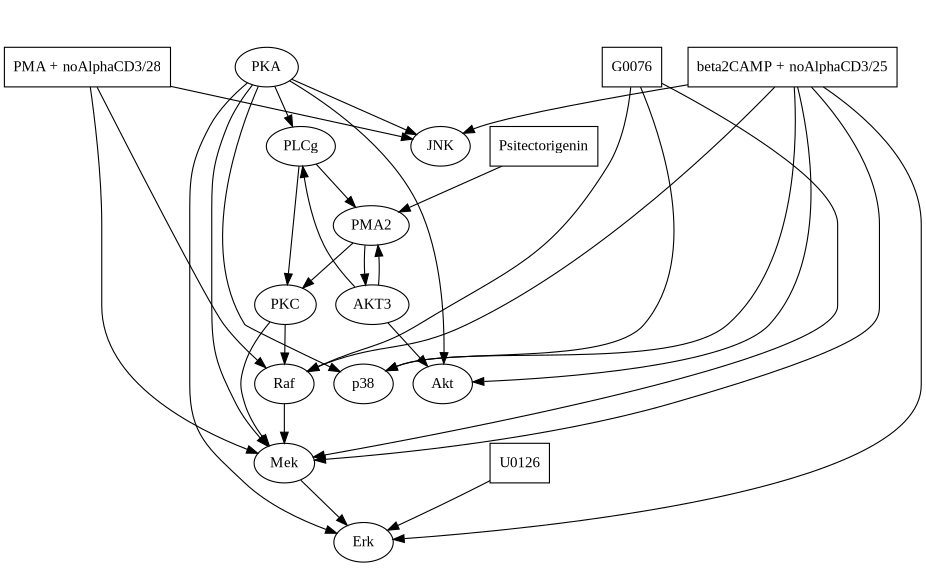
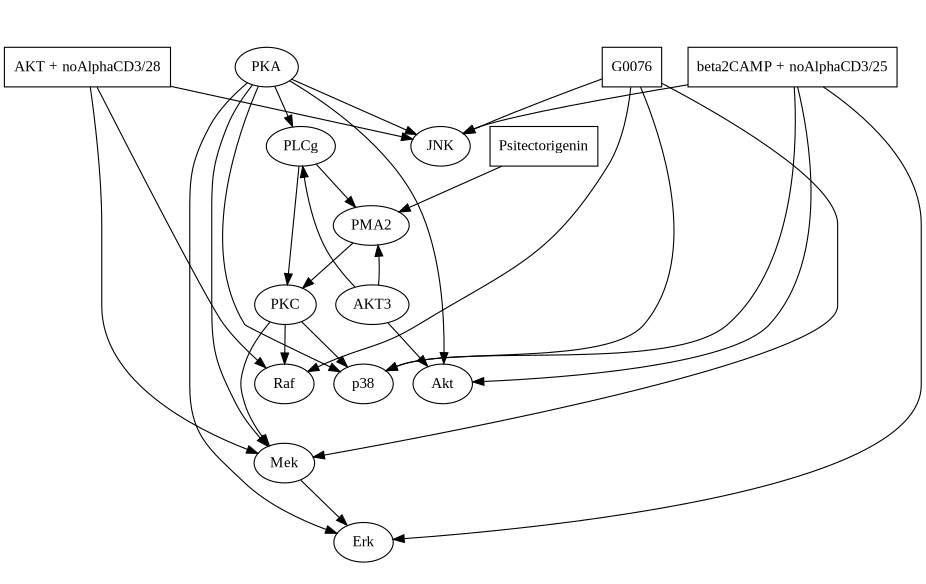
(87, 67) -> (87, 67)
none -> (538, 103)
(364, 260) -> none
(568, 265) -> none
none -> (320, 340)
(731, 385) -> none
(284, 418) -> none
(520, 463) -> none
